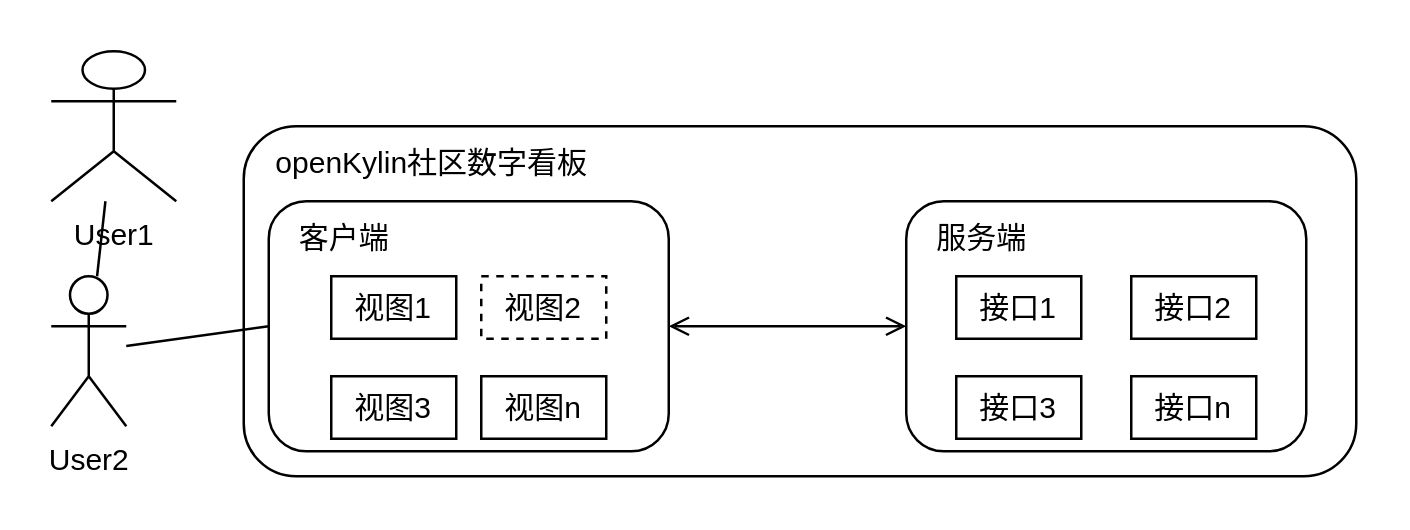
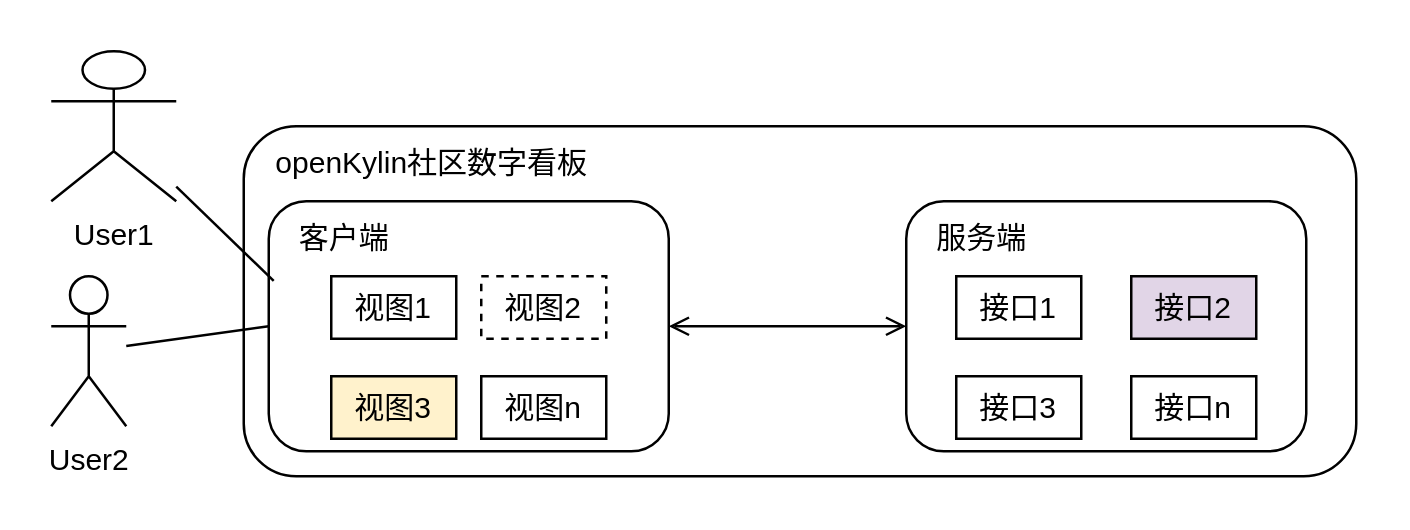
(101, 238) -> (225, 233)
(1194, 308) -> (1194, 308)
(394, 408) -> (394, 408)
